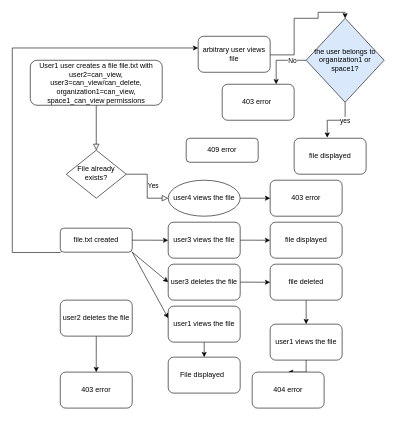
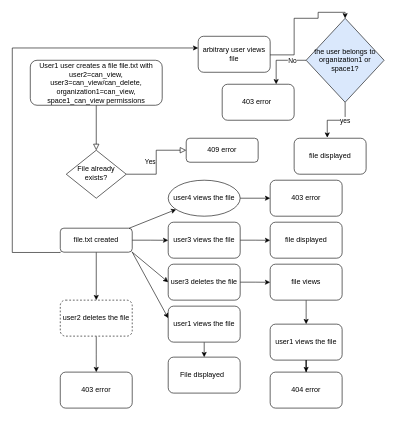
(147, 192) -> (156, 156)
none -> (152, 219)
(306, 282) -> (306, 282)
none -> (96, 294)
(96, 318) -> (96, 318)
(288, 390) -> (306, 390)
